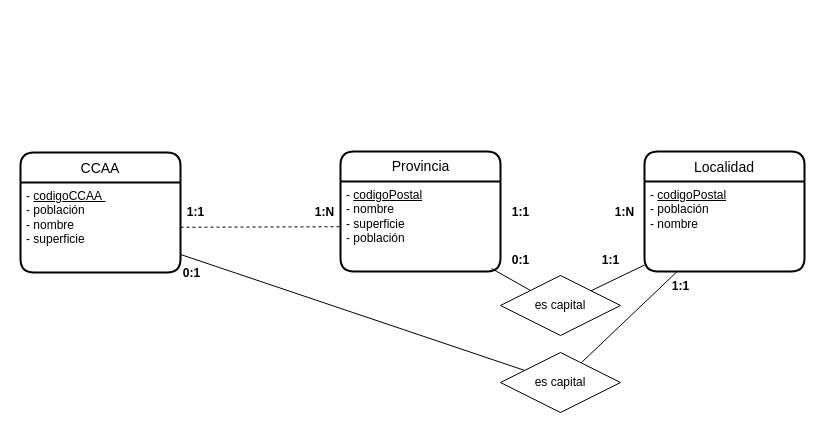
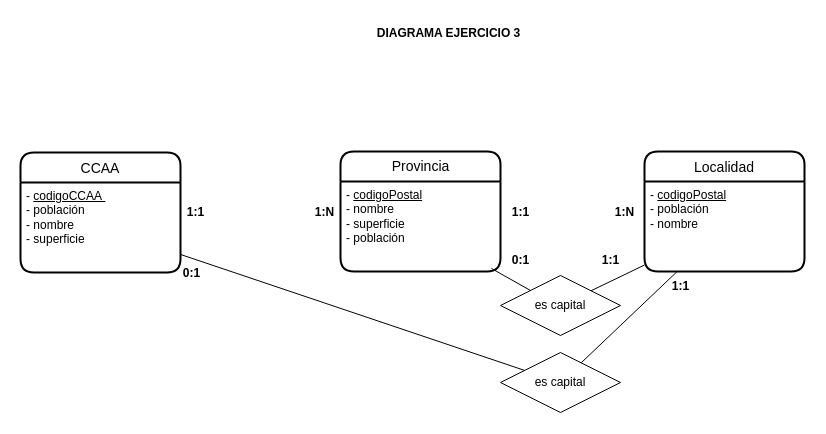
none -> (449, 34)
(260, 227) -> none
